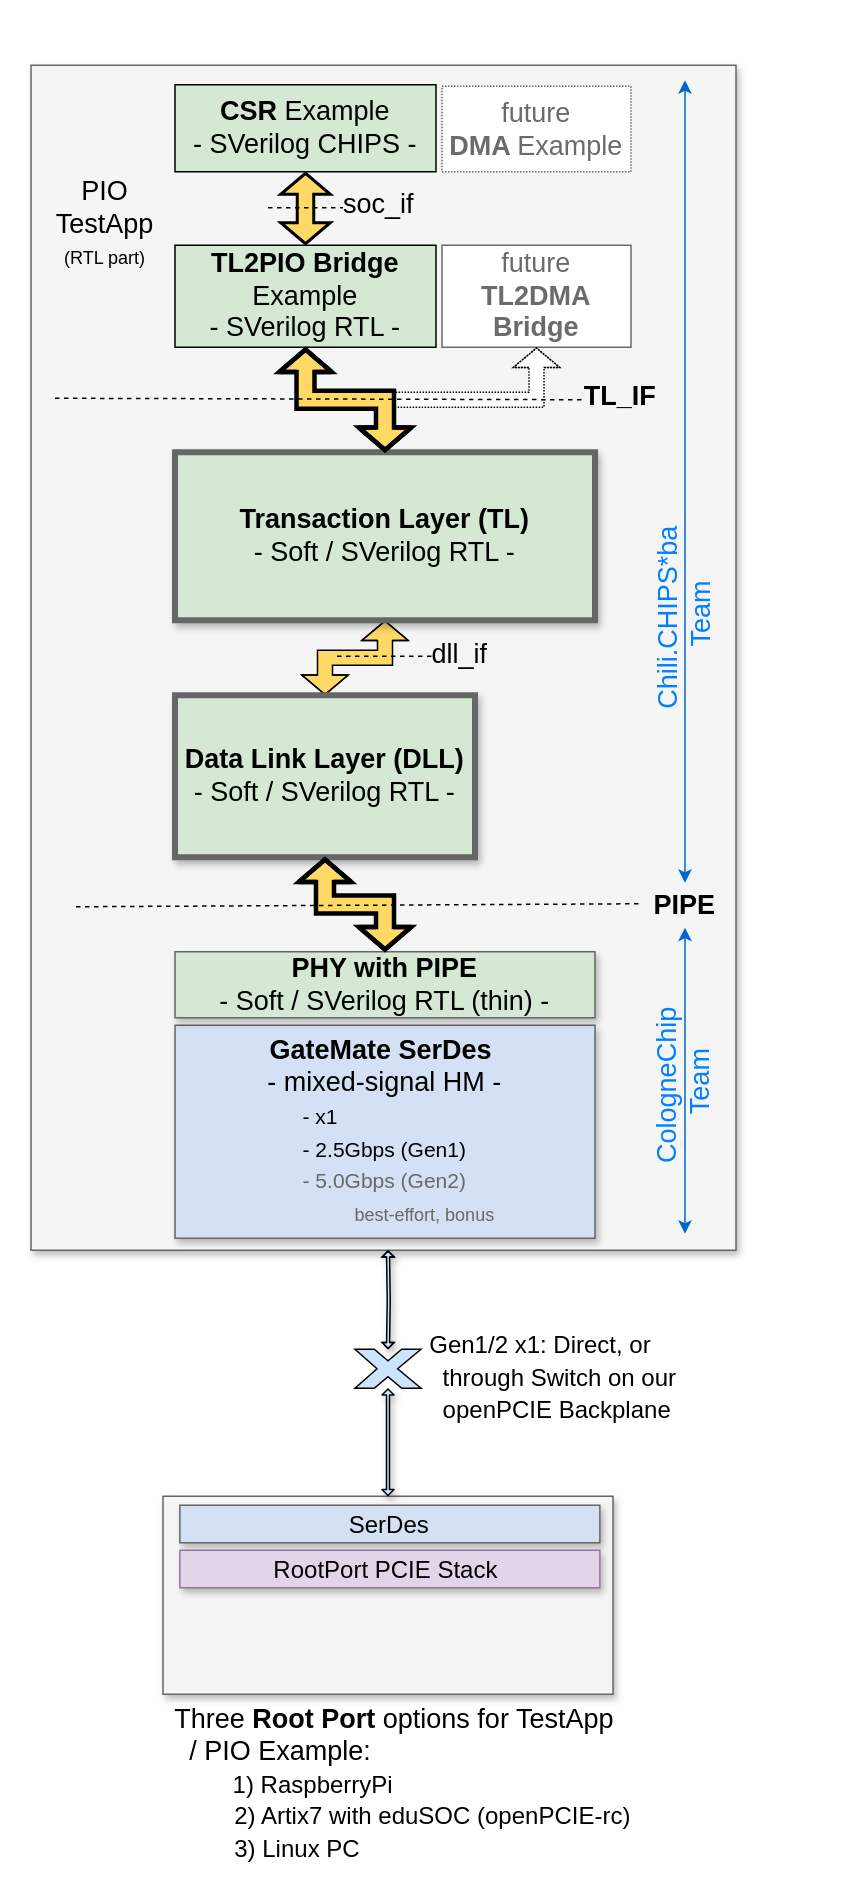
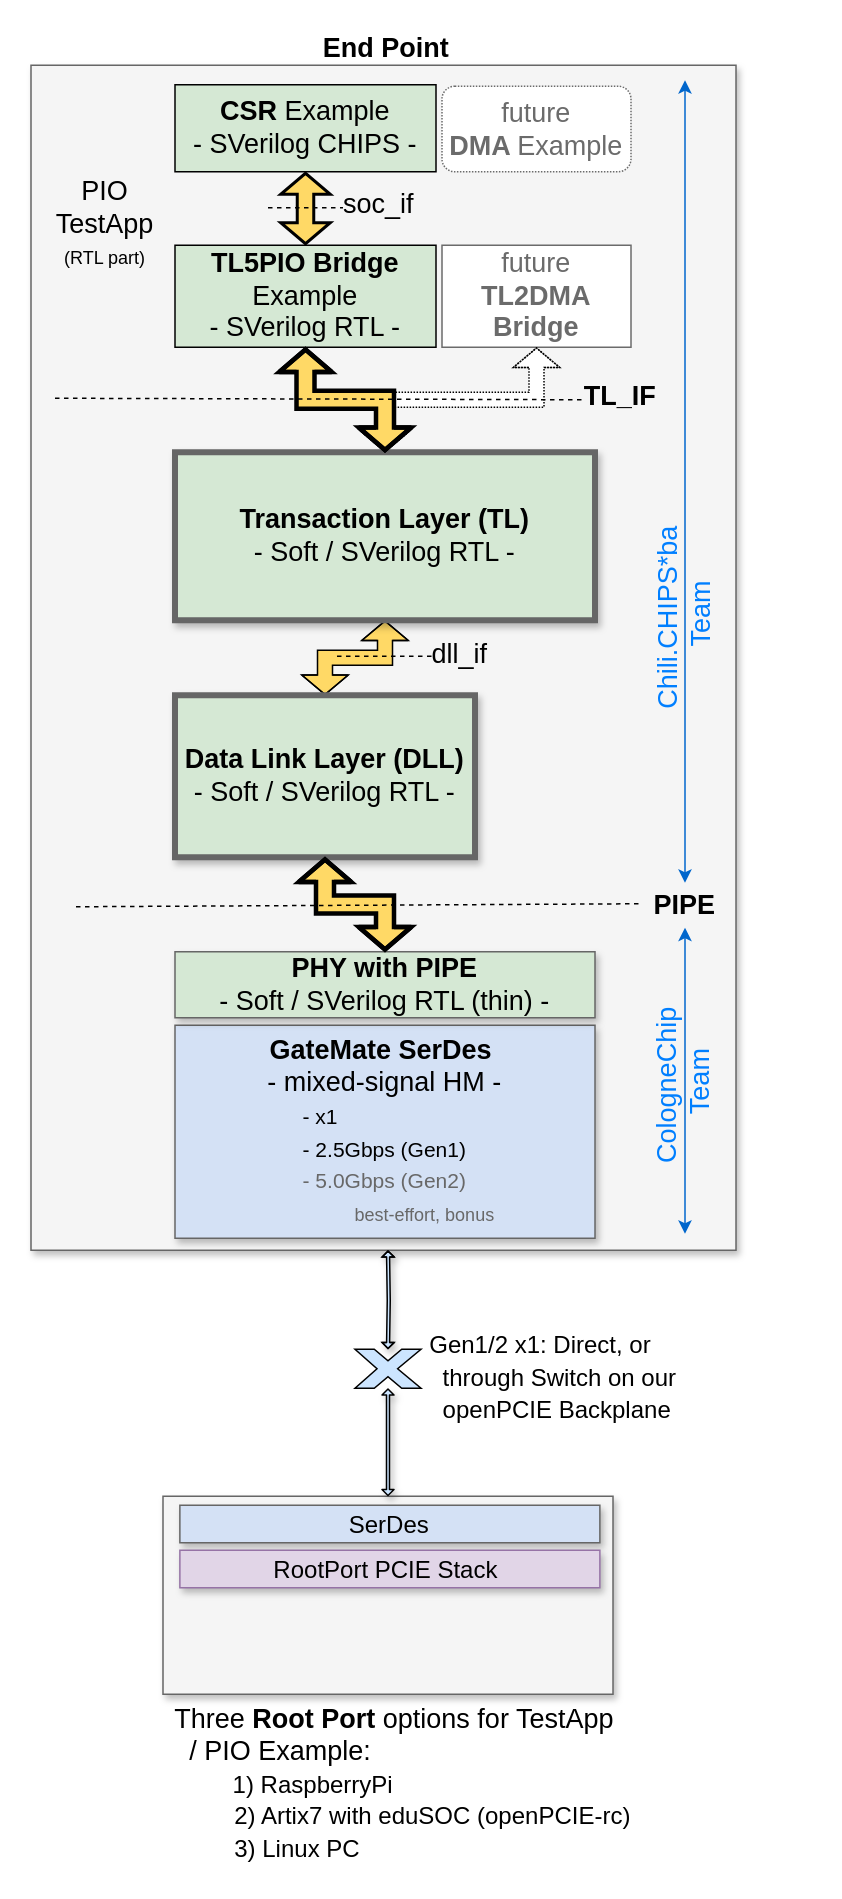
none -> (386, 48)
(536, 129) -> (536, 129)
(305, 296) -> (305, 296)
